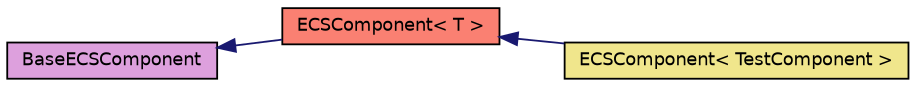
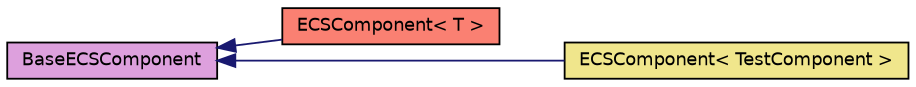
(541, 41) -> (400, 61)
